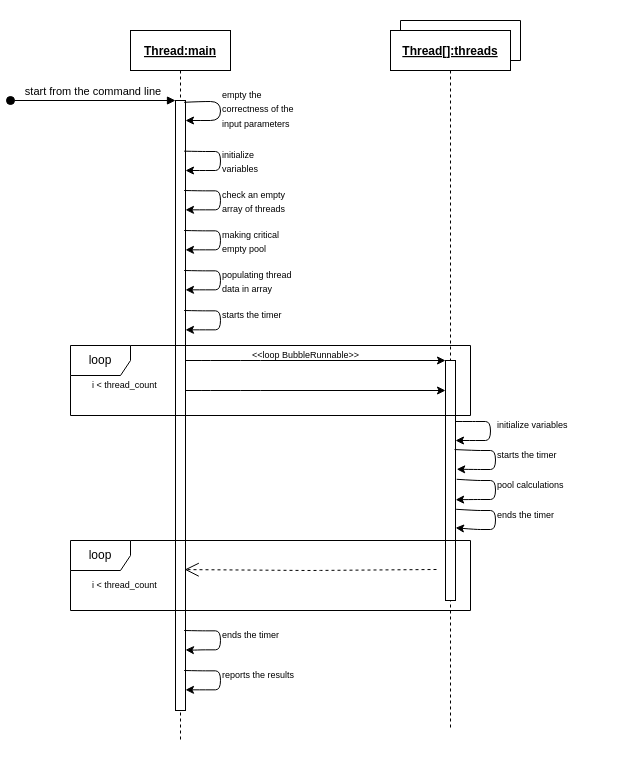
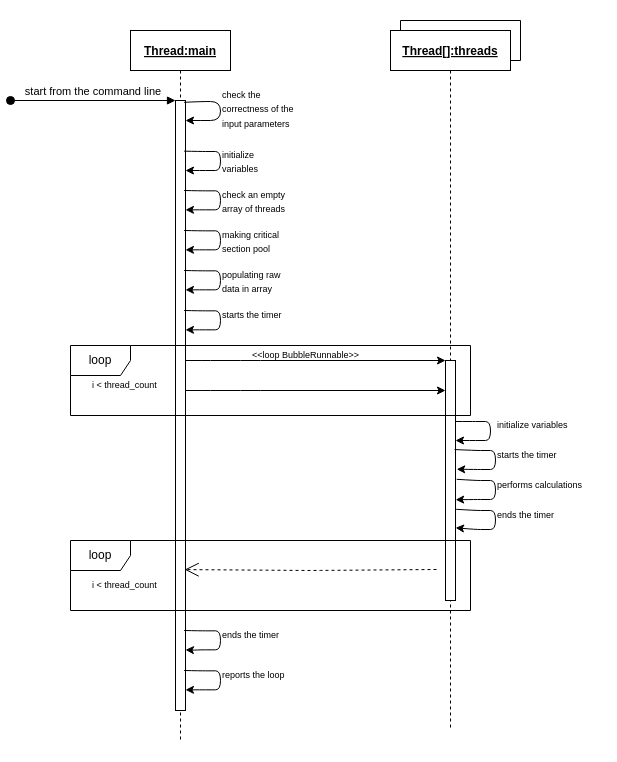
(262, 116) -> (262, 116)
(262, 242) -> (262, 249)
(262, 289) -> (262, 289)
(547, 492) -> (547, 492)
(262, 682) -> (262, 682)
